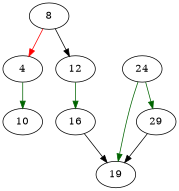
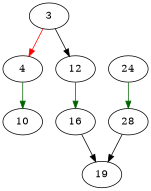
(49, 16) -> (49, 16)
(128, 117) -> none
(156, 122) -> (128, 122)
